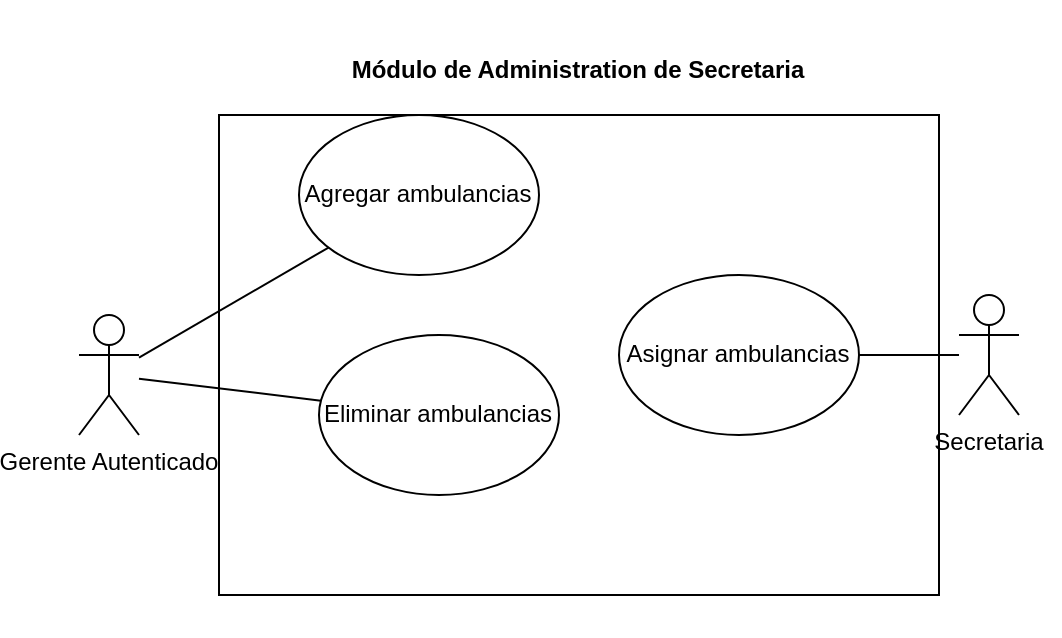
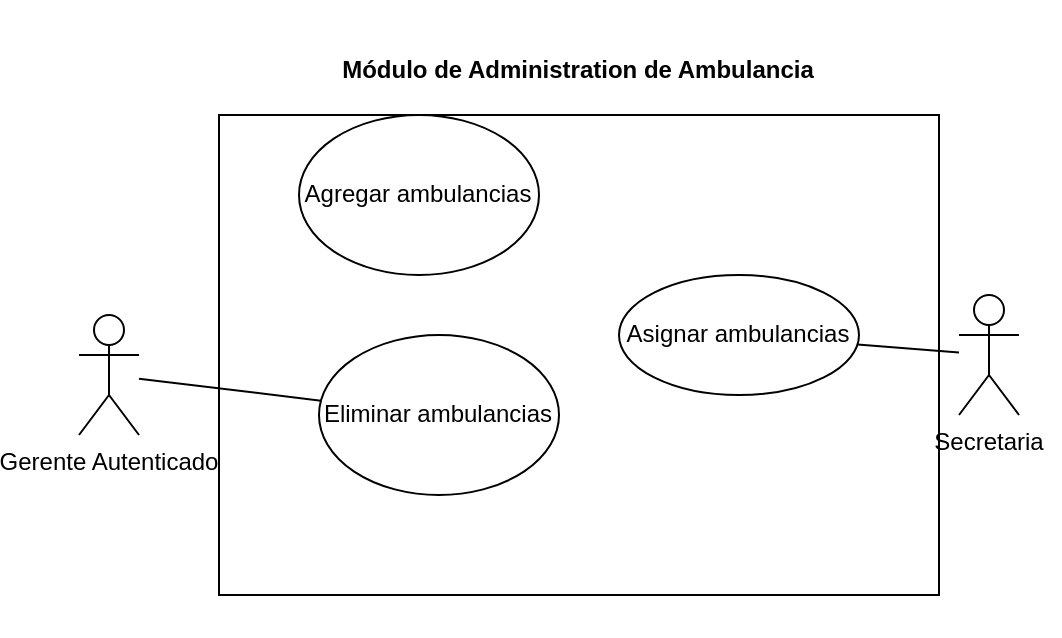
(579, 71) -> (579, 71)
(234, 302) -> none
(739, 355) -> (739, 335)
